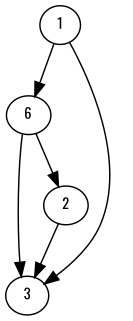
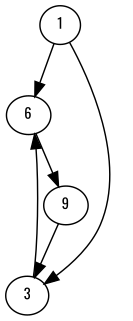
(18, 198) -> (38, 213)
(66, 205) -> (66, 205)
